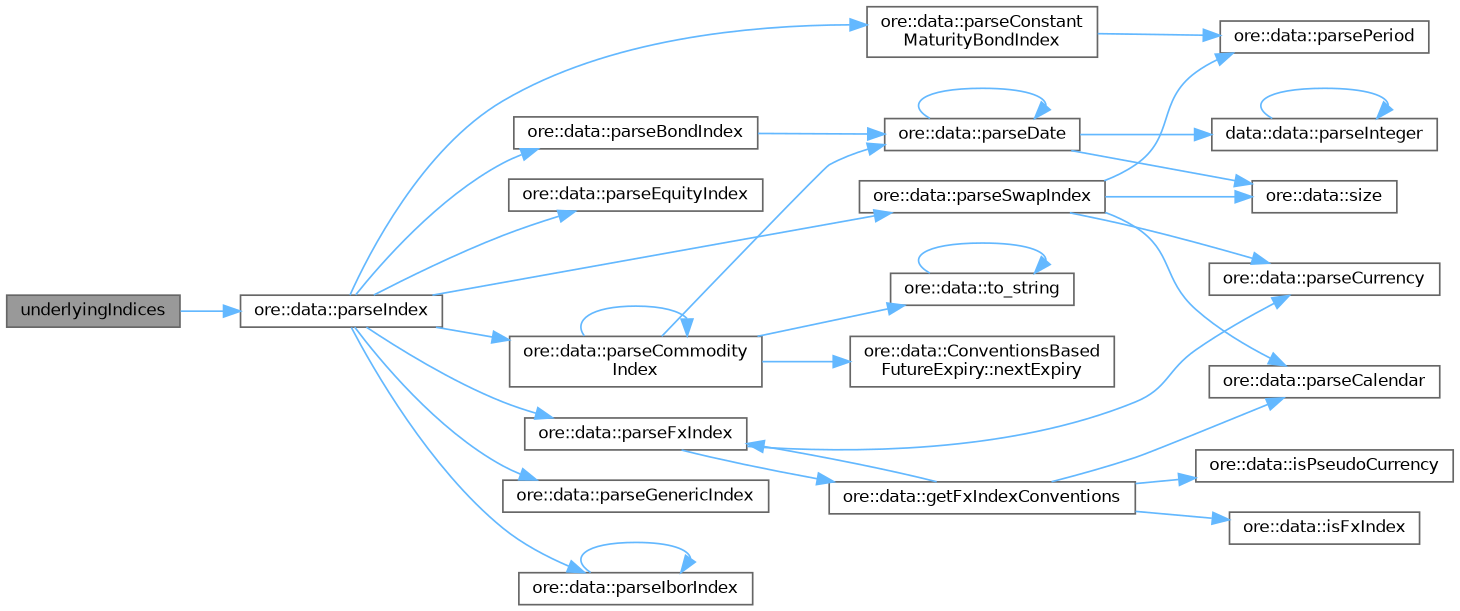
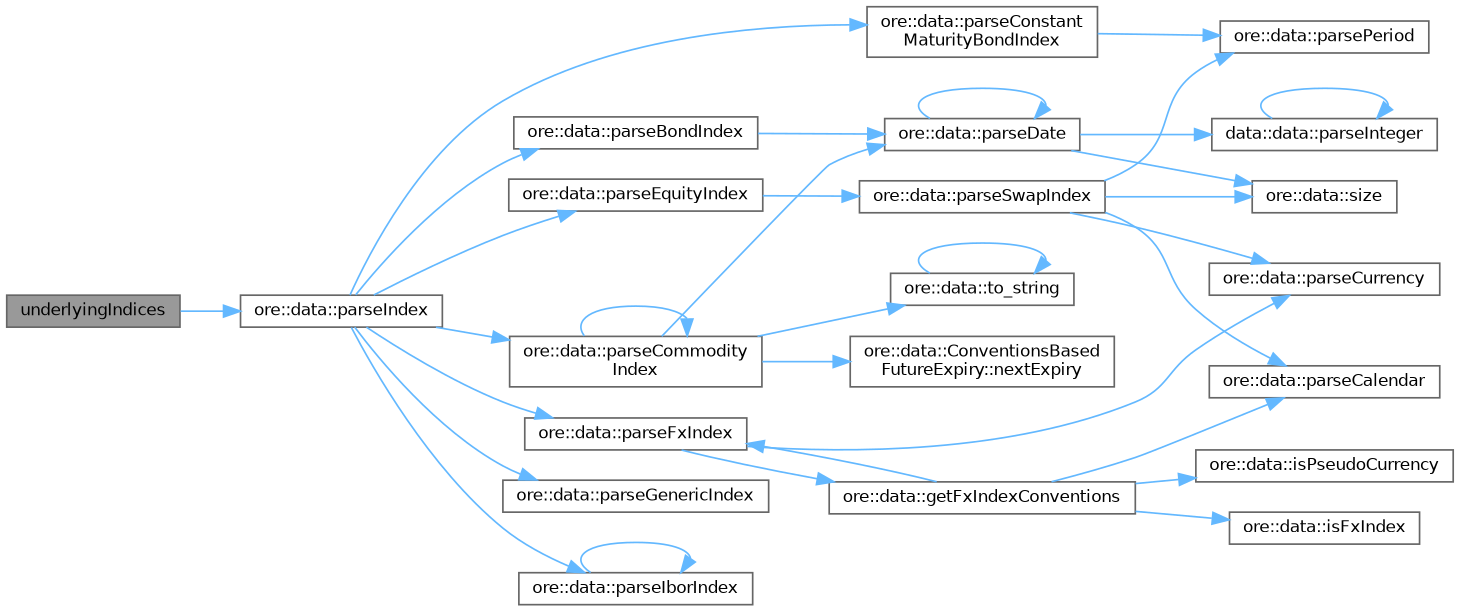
(653, 255) -> (812, 196)
